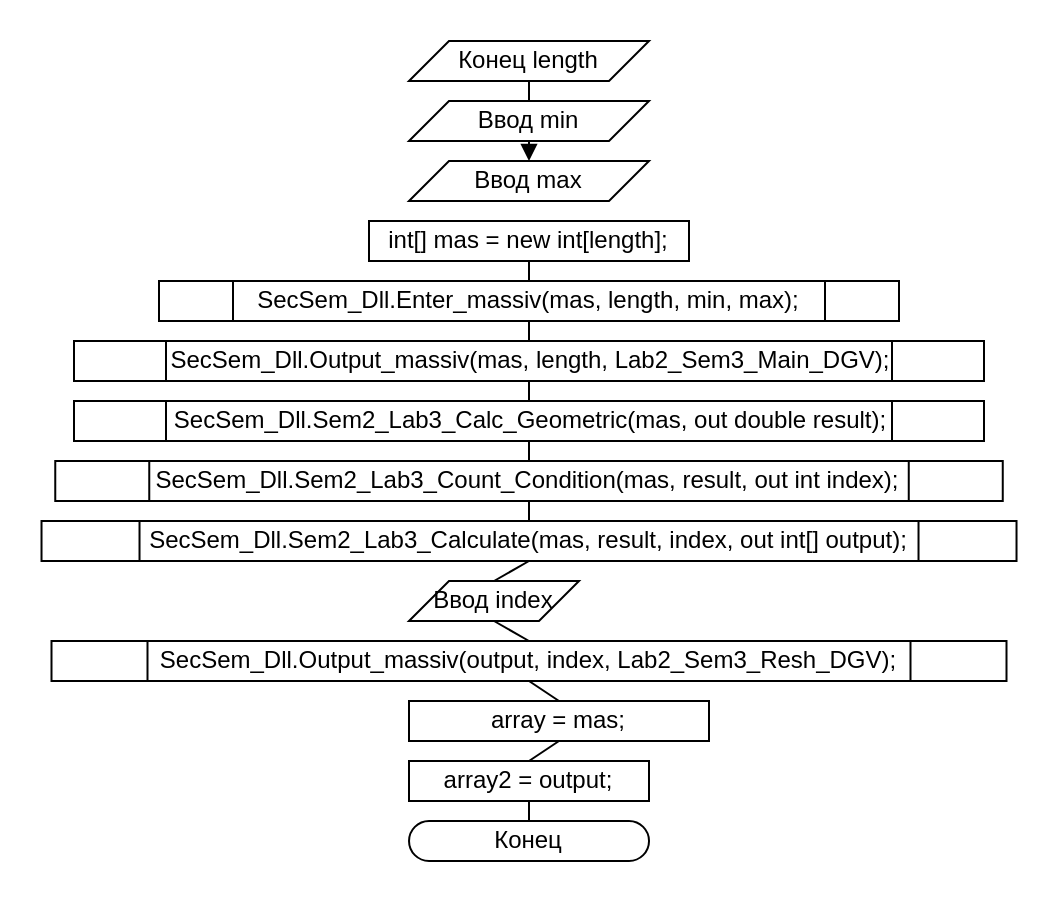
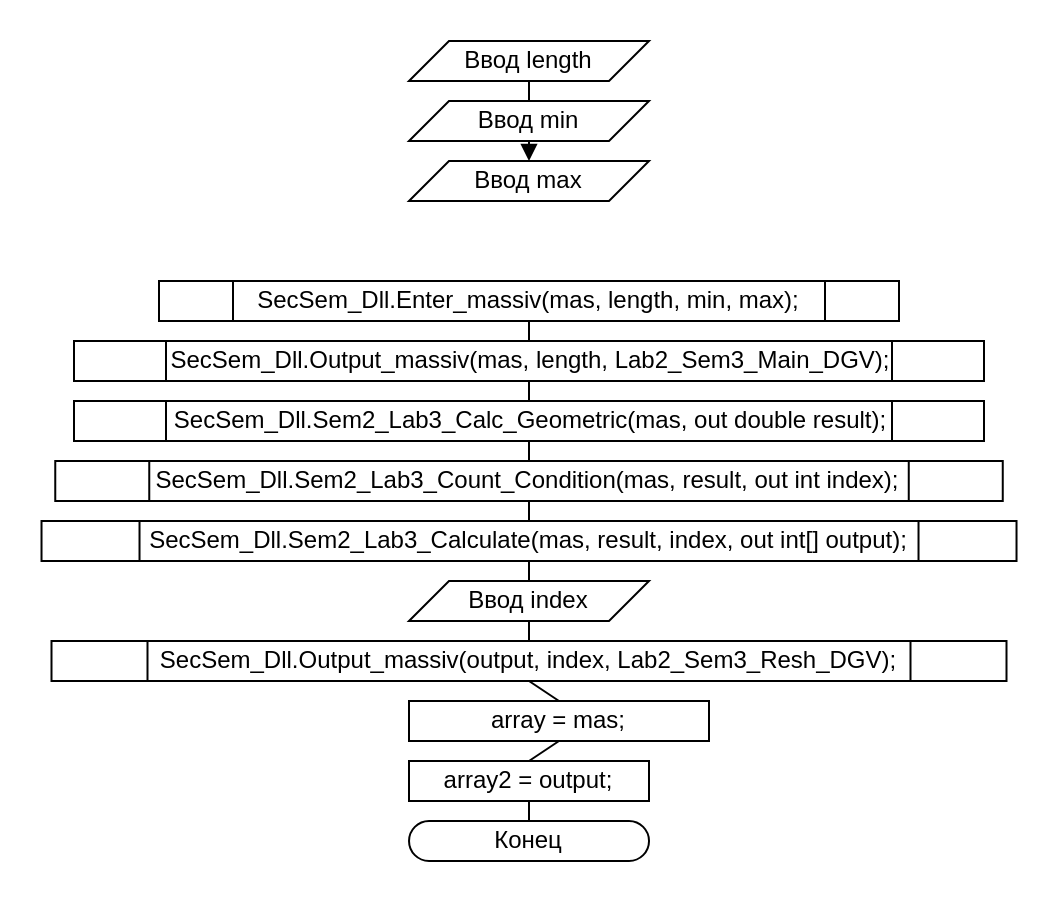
(529, 61) -> (529, 61)
(529, 241) -> none
(529, 271) -> none
(494, 601) -> (529, 601)
